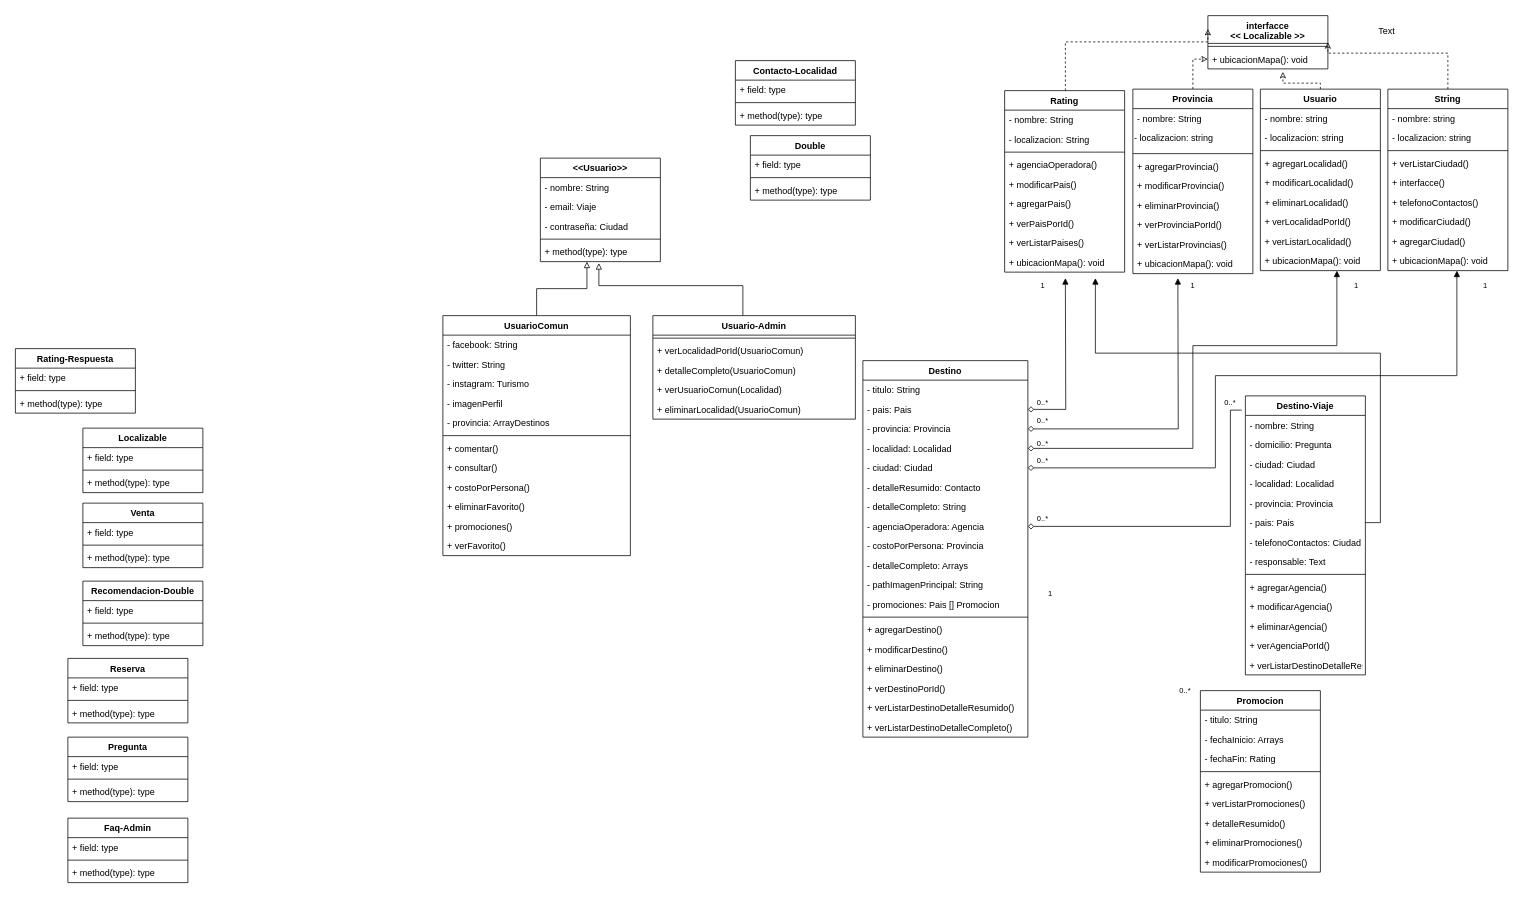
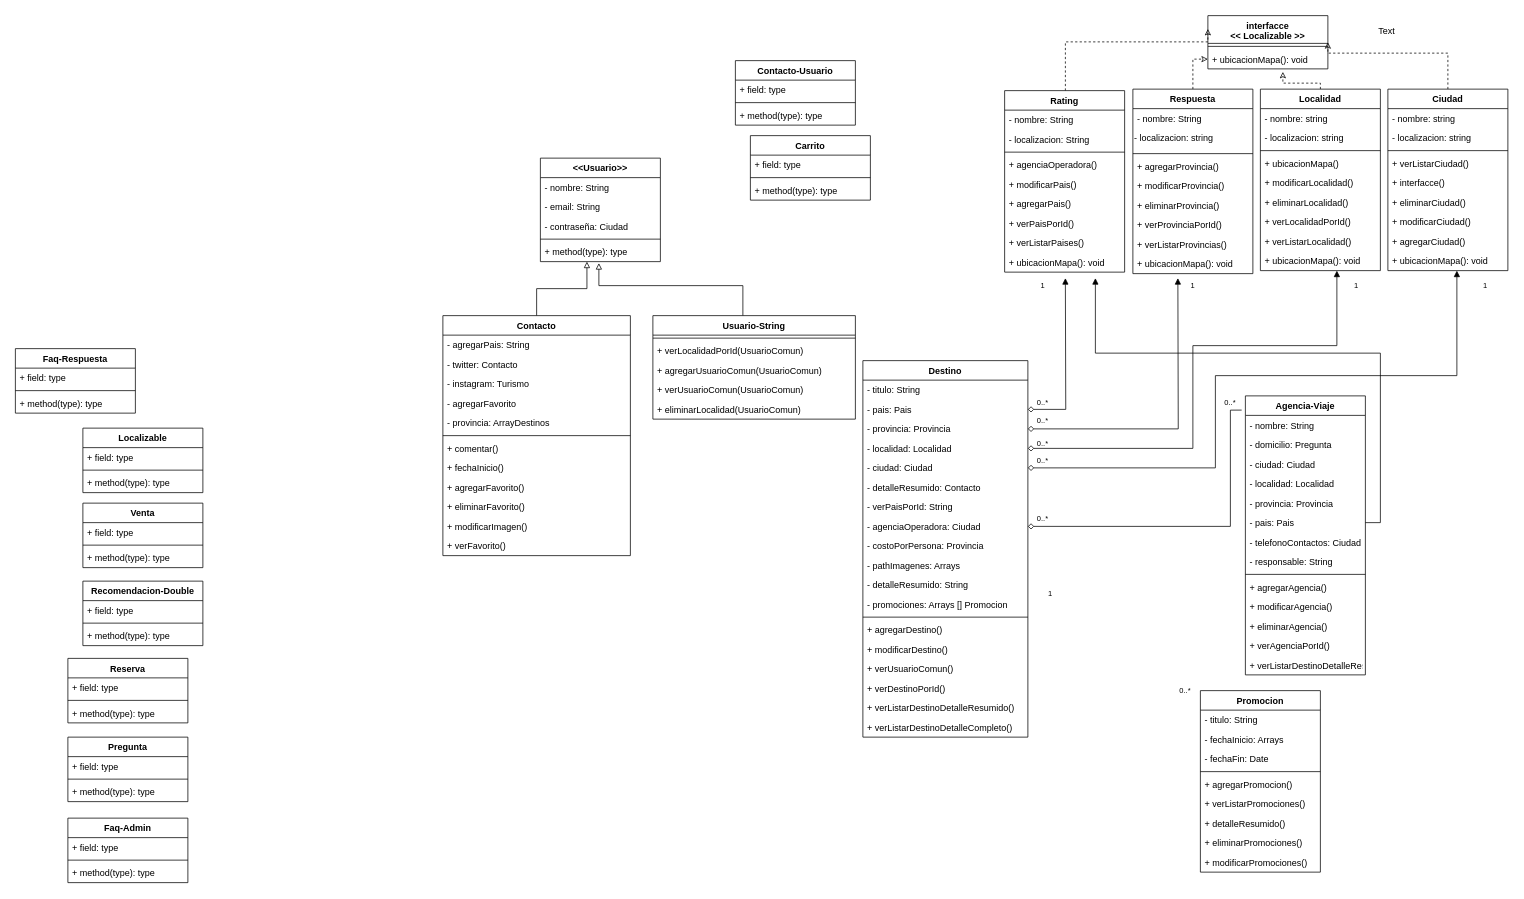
(795, 71) -> (795, 71)
(1193, 99) -> (1193, 99)
(1320, 99) -> (1320, 99)
(1448, 99) -> (1448, 99)
(810, 146) -> (810, 146)
(1311, 164) -> (1304, 164)
(1443, 203) -> (1432, 203)
(573, 207) -> (575, 207)
(536, 326) -> (536, 326)
(754, 326) -> (754, 326)
(488, 345) -> (494, 345)
(75, 359) -> (75, 359)
(484, 365) -> (490, 365)
(729, 371) -> (742, 371)
(723, 390) -> (732, 390)
(478, 404) -> (488, 404)
(1305, 406) -> (1305, 406)
(477, 468) -> (481, 468)
(494, 488) -> (493, 488)
(922, 507) -> (917, 507)
(482, 527) -> (491, 527)
(929, 527) -> (927, 527)
(1293, 562) -> (1297, 562)
(923, 566) -> (919, 566)
(932, 585) -> (922, 585)
(938, 605) -> (944, 605)
(909, 669) -> (913, 669)
(1244, 759) -> (1240, 759)
